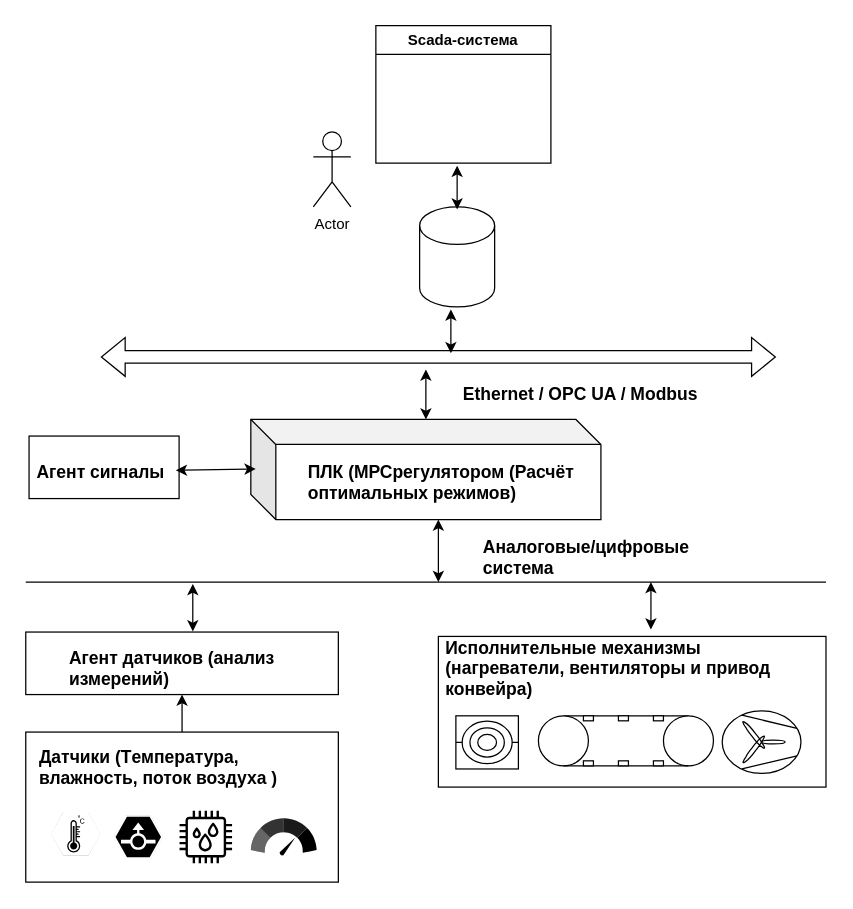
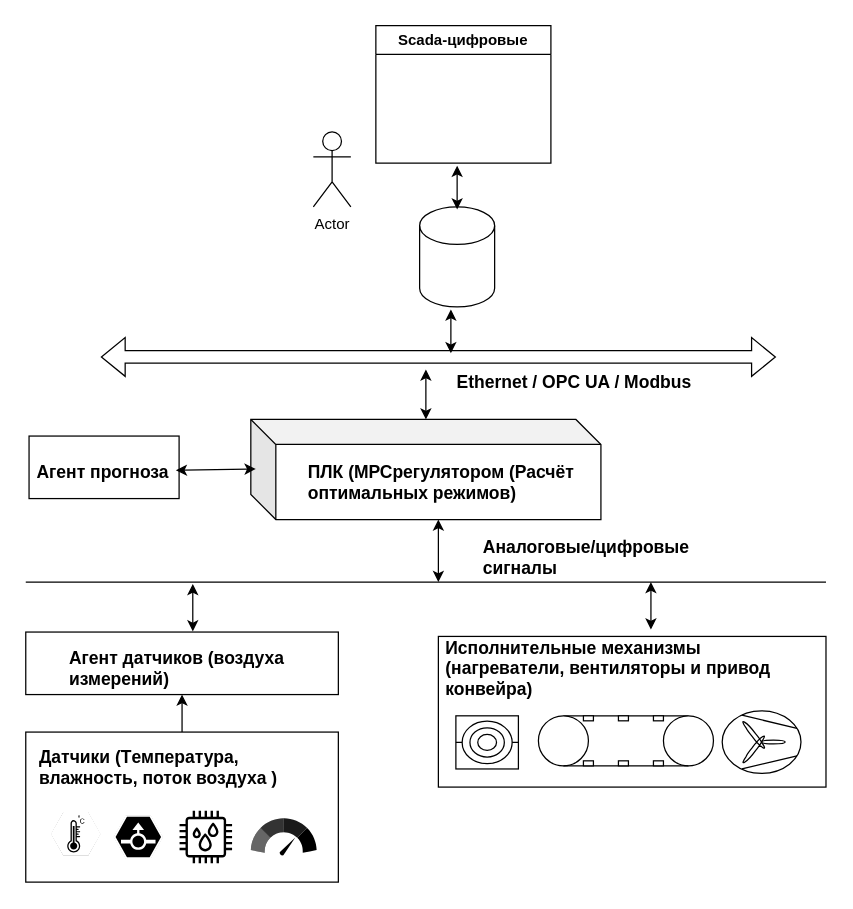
(463, 41) -> (463, 41)
(593, 394) -> (587, 382)
(90, 472) -> (94, 472)
(595, 557) -> (595, 557)
(202, 668) -> (206, 668)
